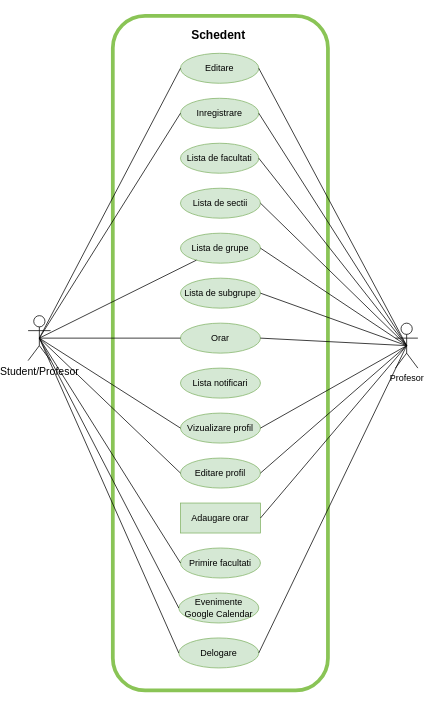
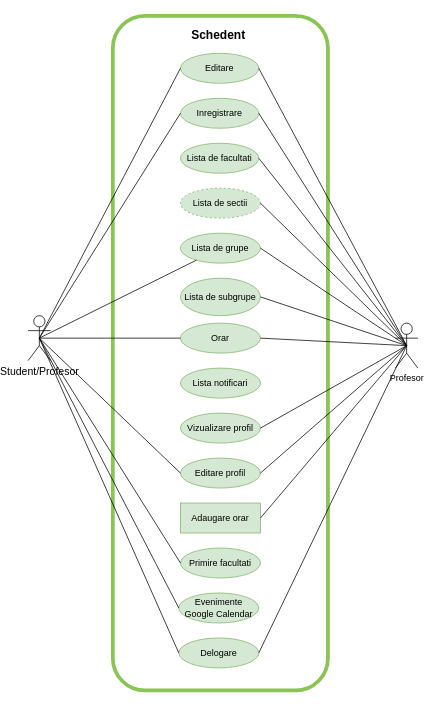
(221, 203) -> (221, 203)
(221, 293) -> (221, 297)
(114, 385) -> none
